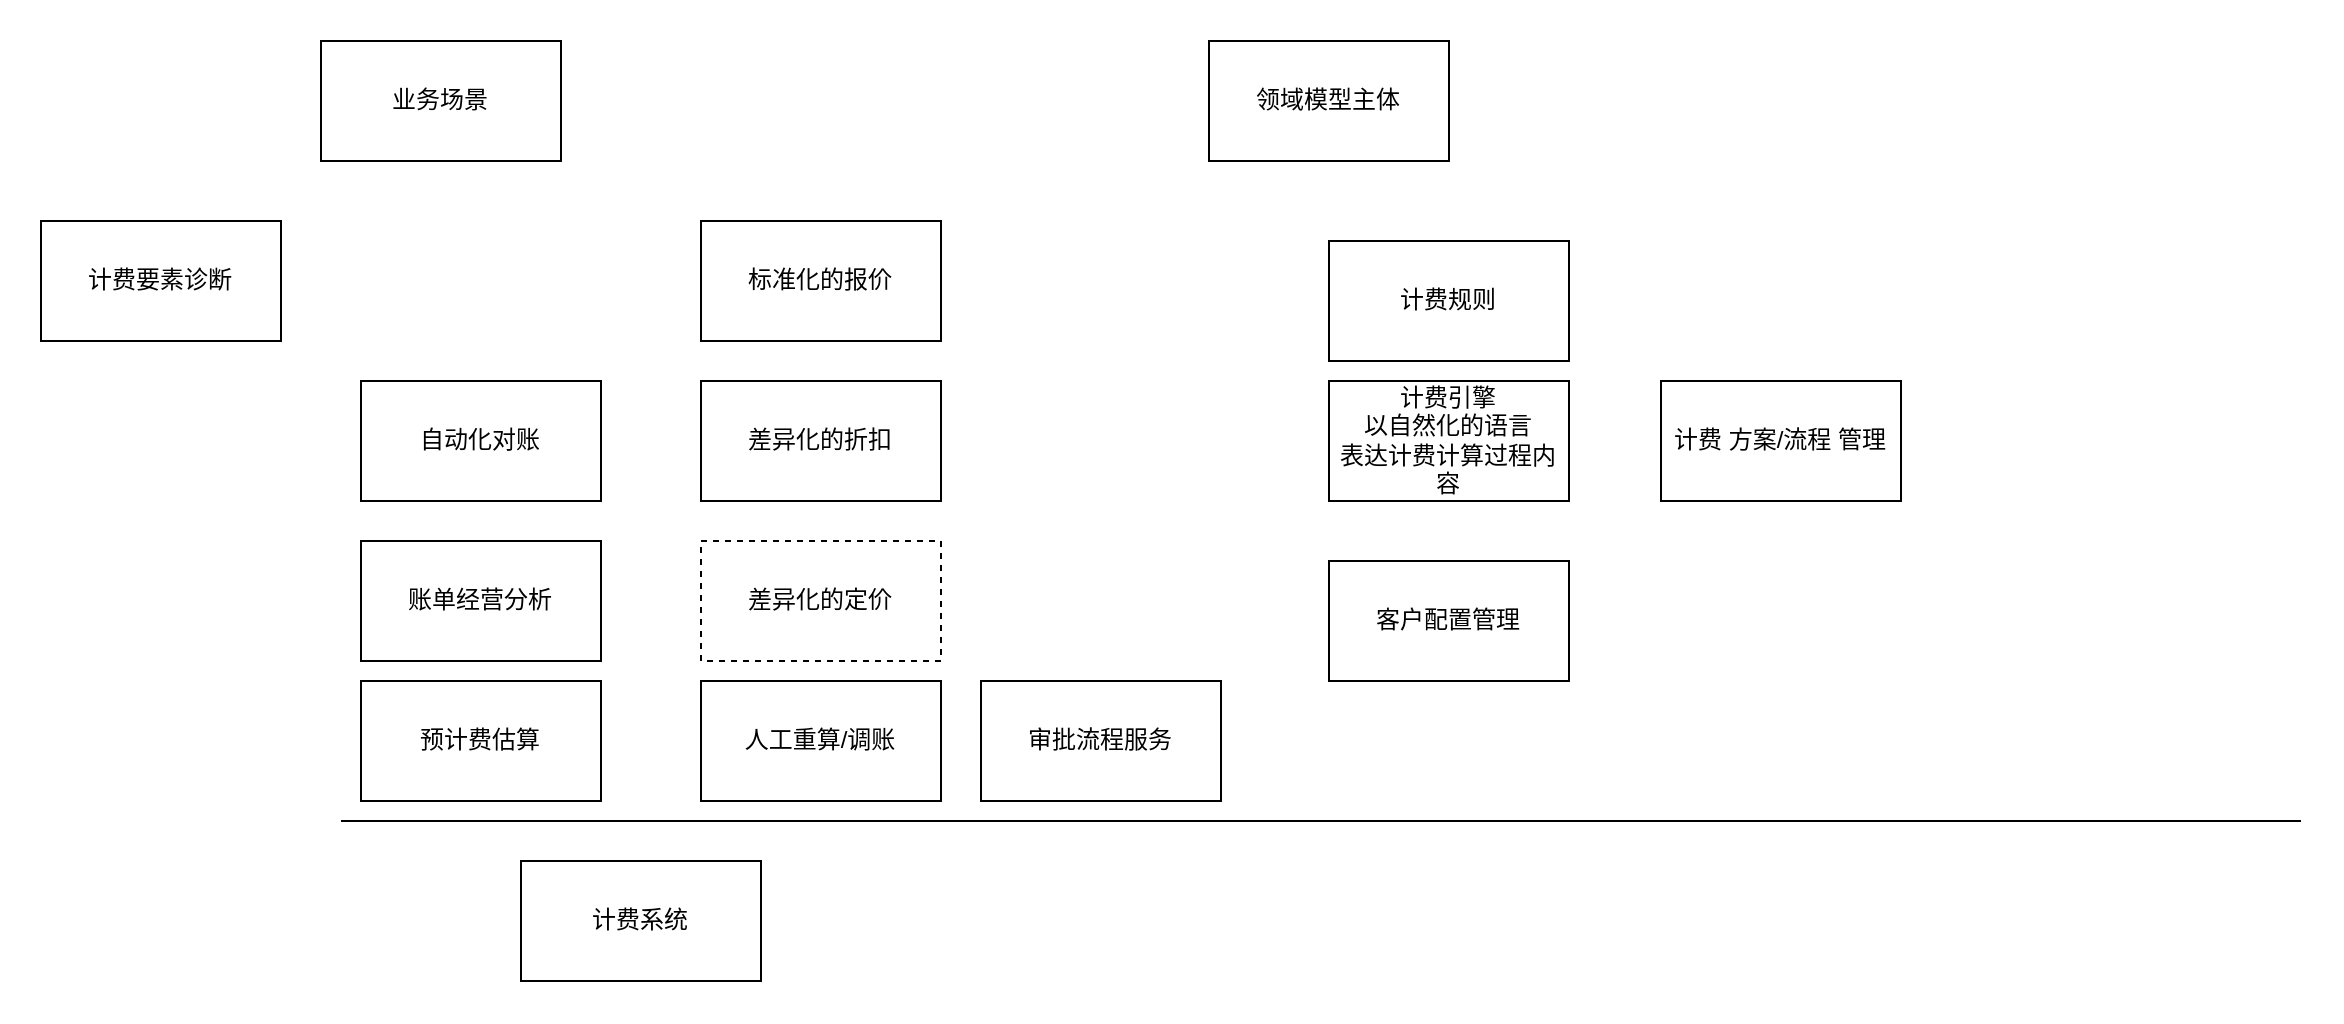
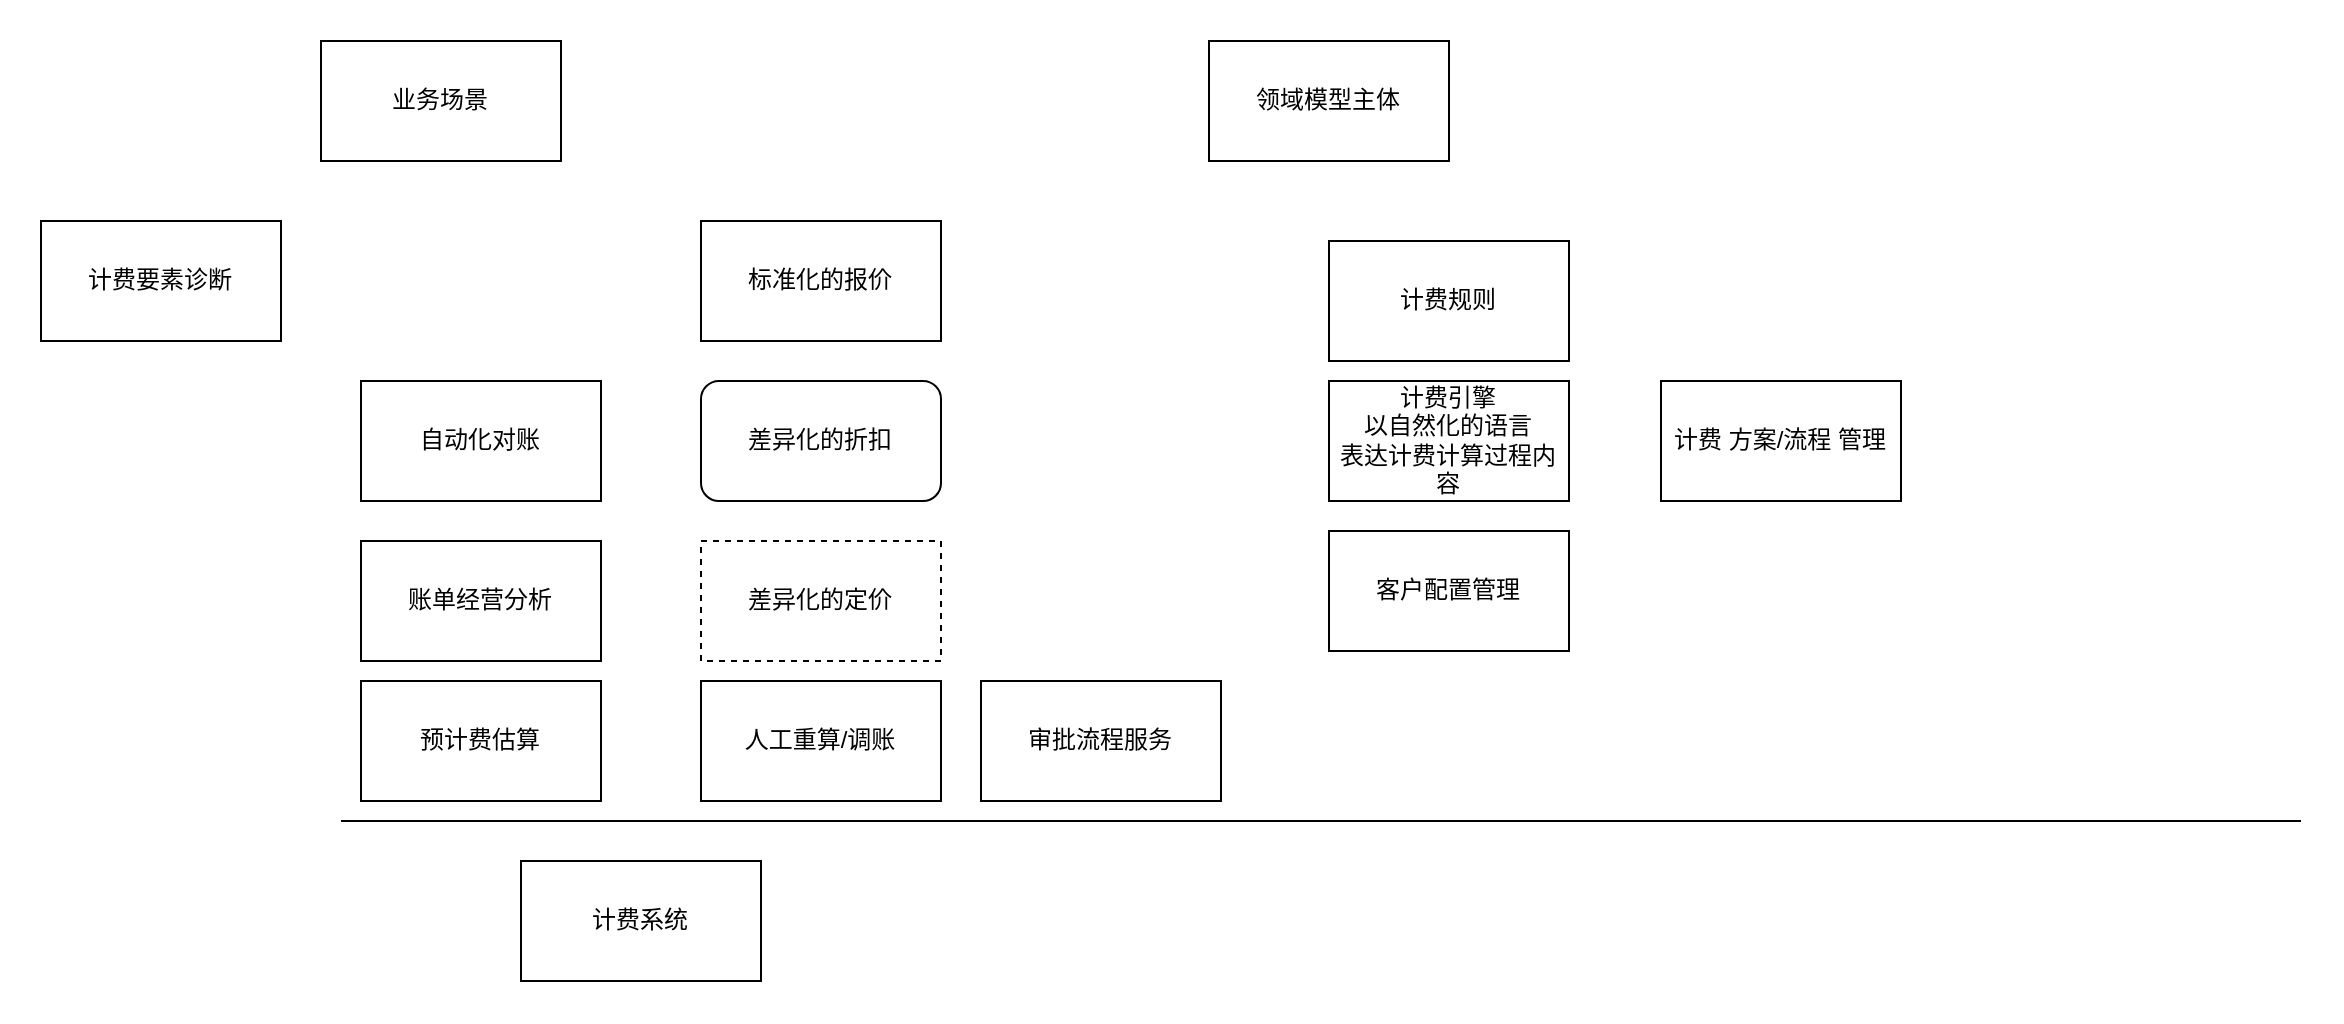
(821, 441) -> (821, 441)
(1449, 621) -> (1449, 591)
